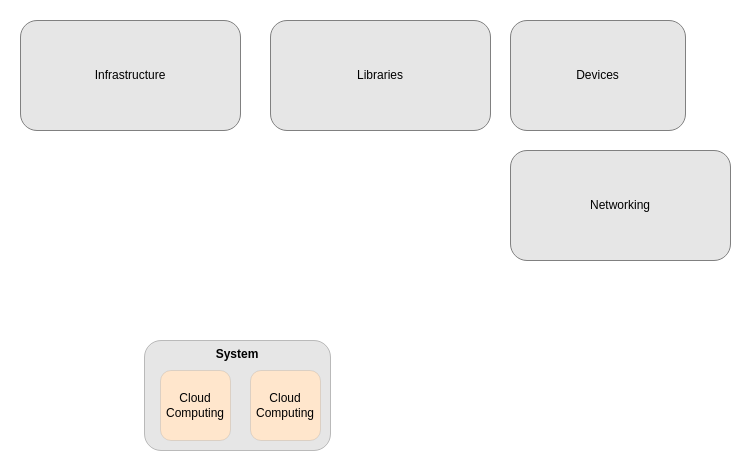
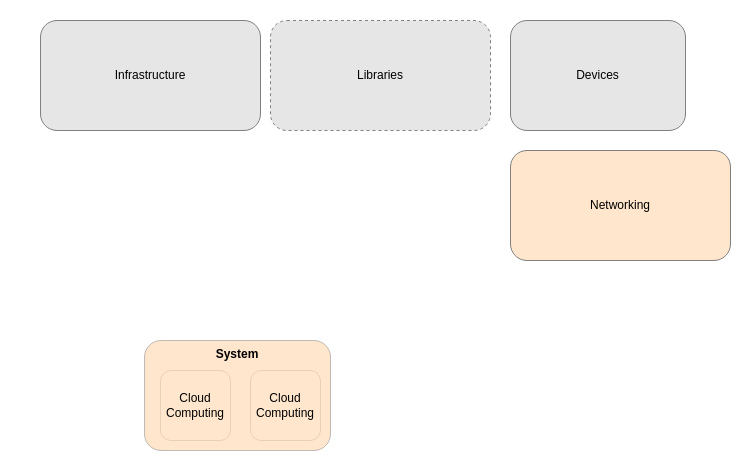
(131, 76) -> (151, 76)
(381, 76) -> (381, 76)
(621, 206) -> (621, 206)
(238, 396) -> (238, 396)
